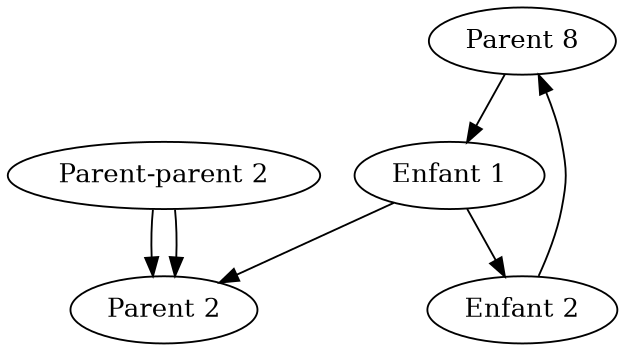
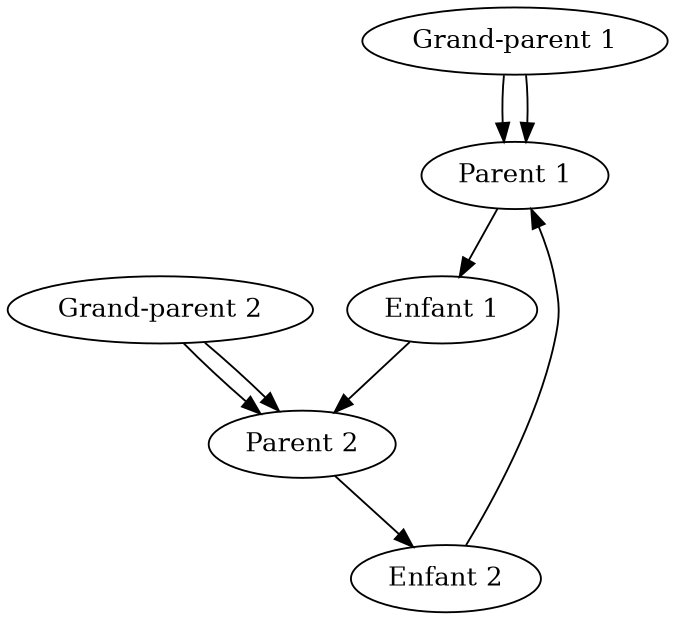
none -> (515, 41)
(522, 41) -> (515, 175)
(164, 175) -> (160, 310)
(482, 235) -> (367, 505)
